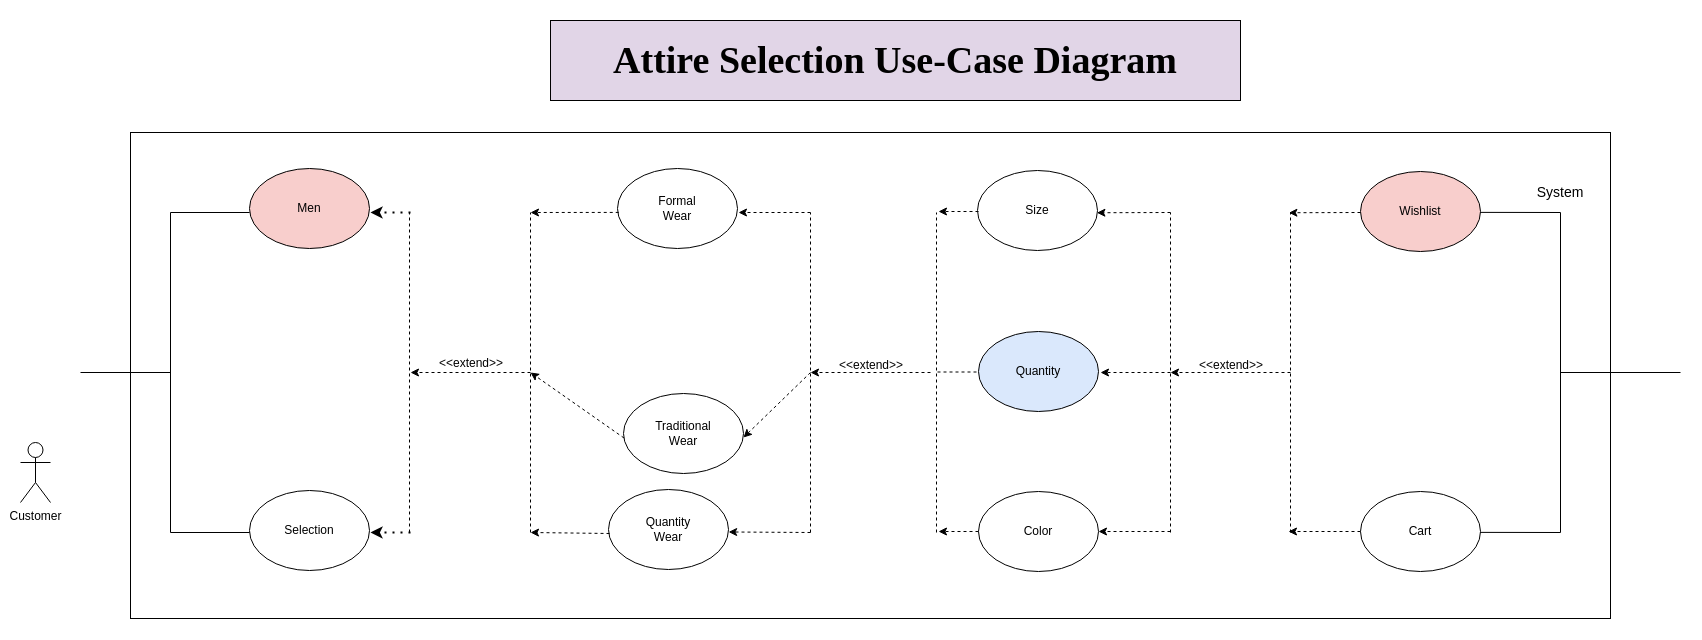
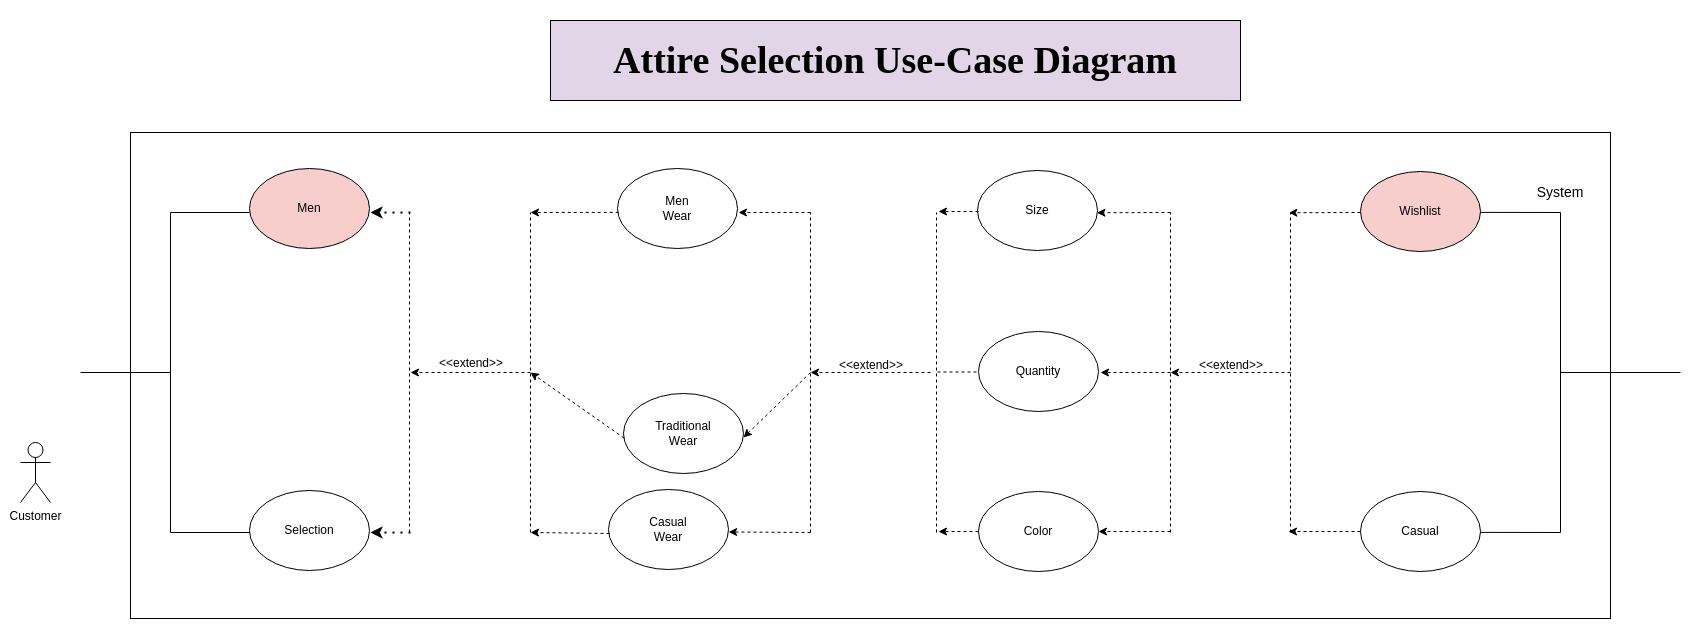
(678, 209) -> (678, 209)
(1039, 372) -> (1039, 372)
(669, 530) -> (669, 530)
(1421, 532) -> (1421, 532)
